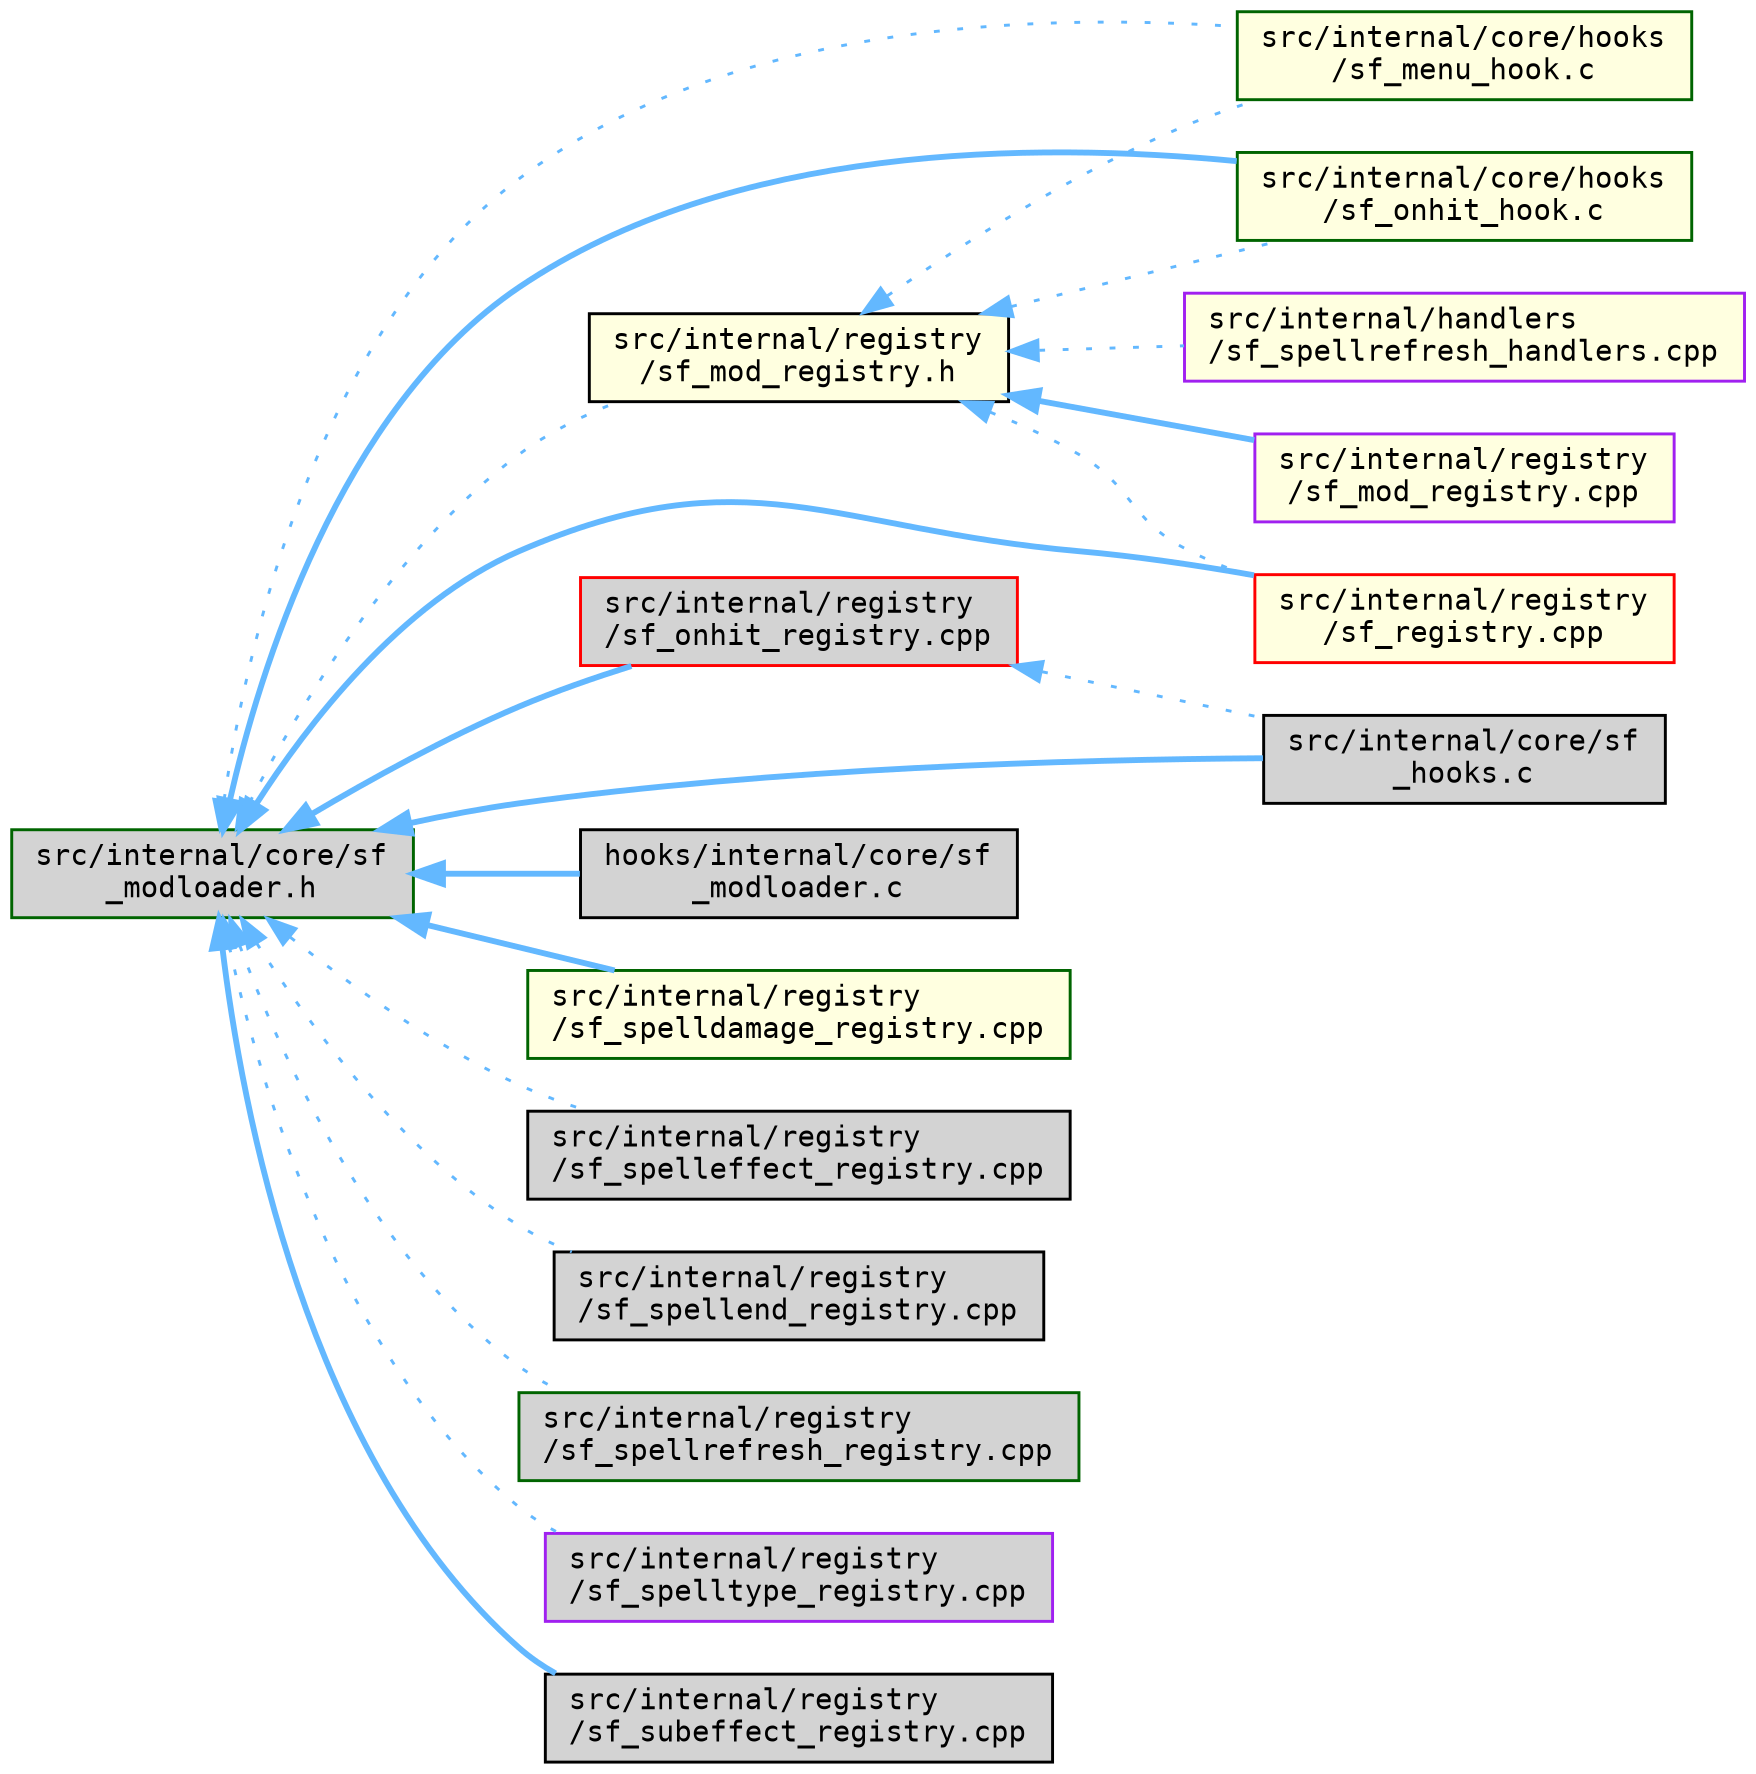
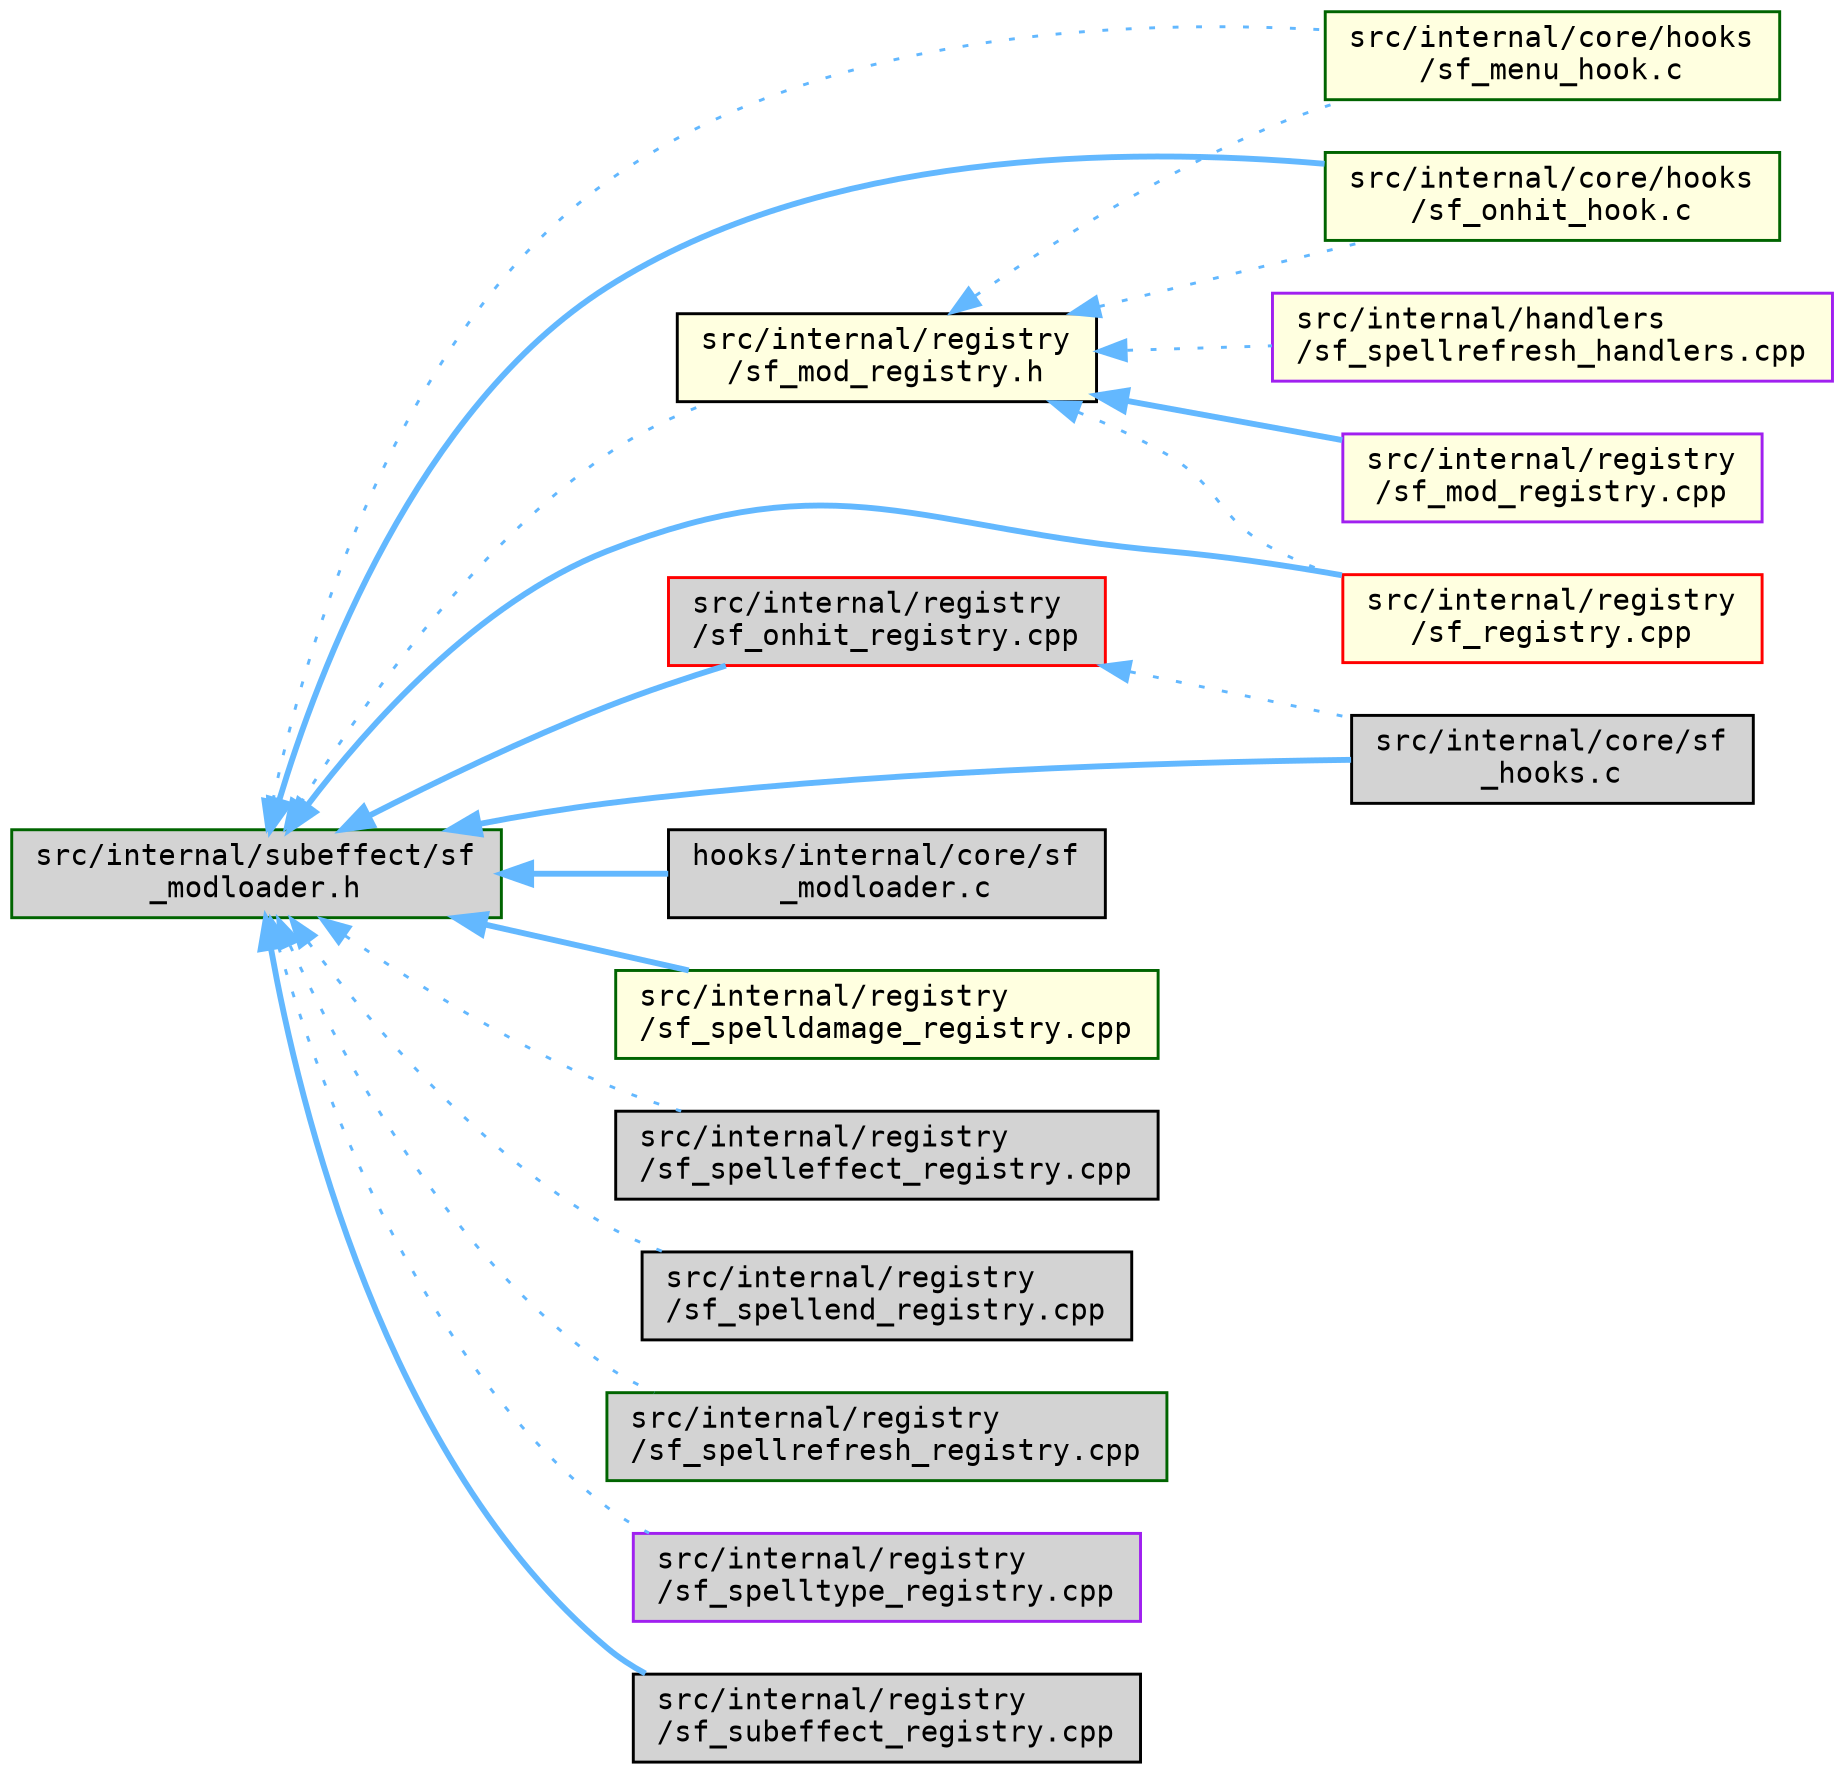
(213, 874) -> (257, 874)
